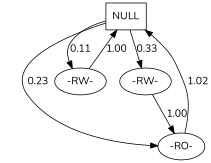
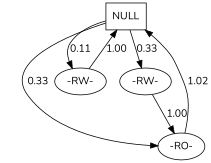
(38, 81) -> (38, 81)
